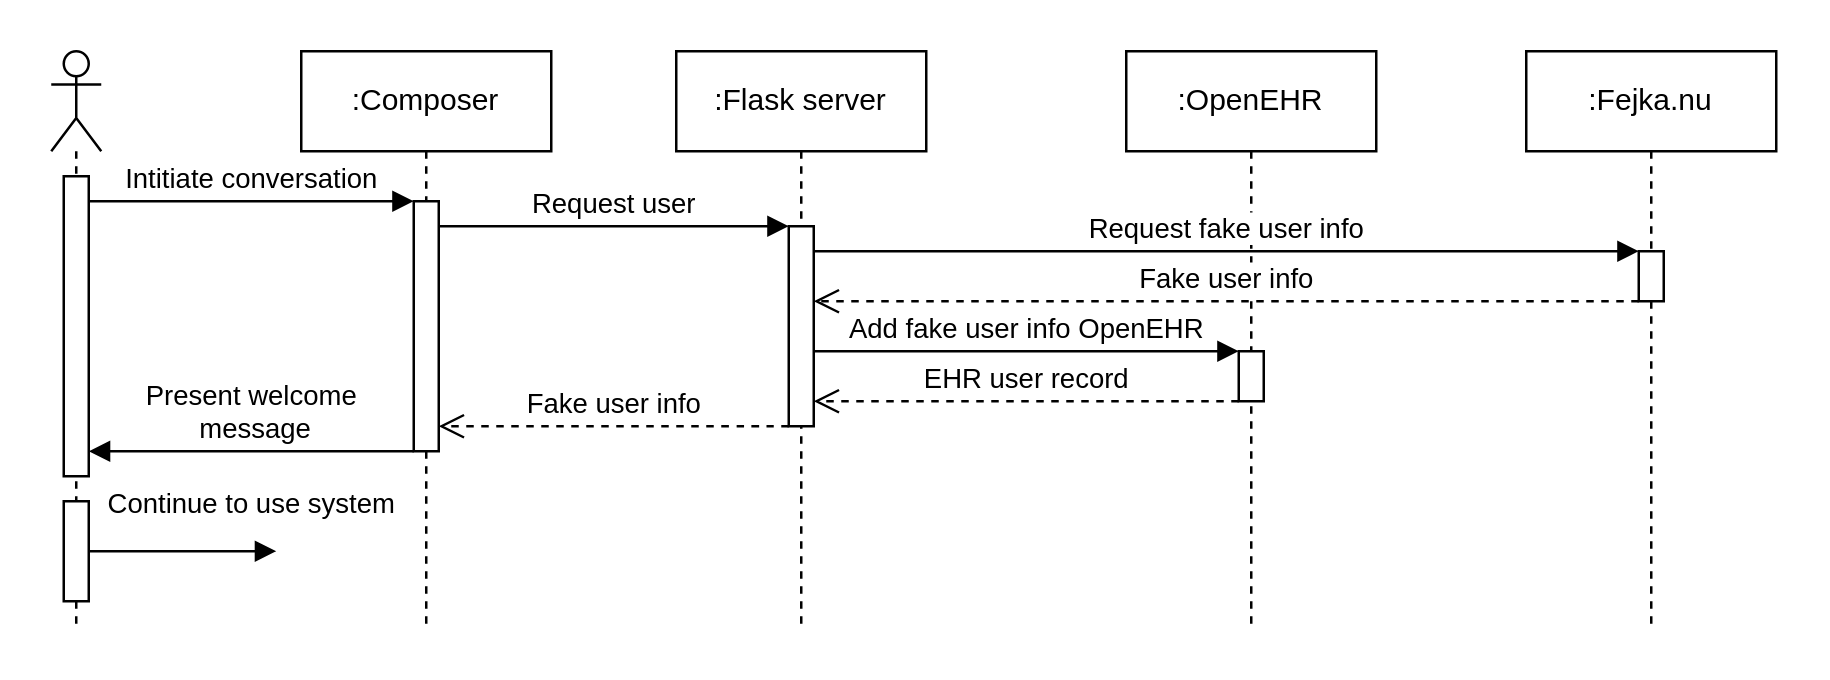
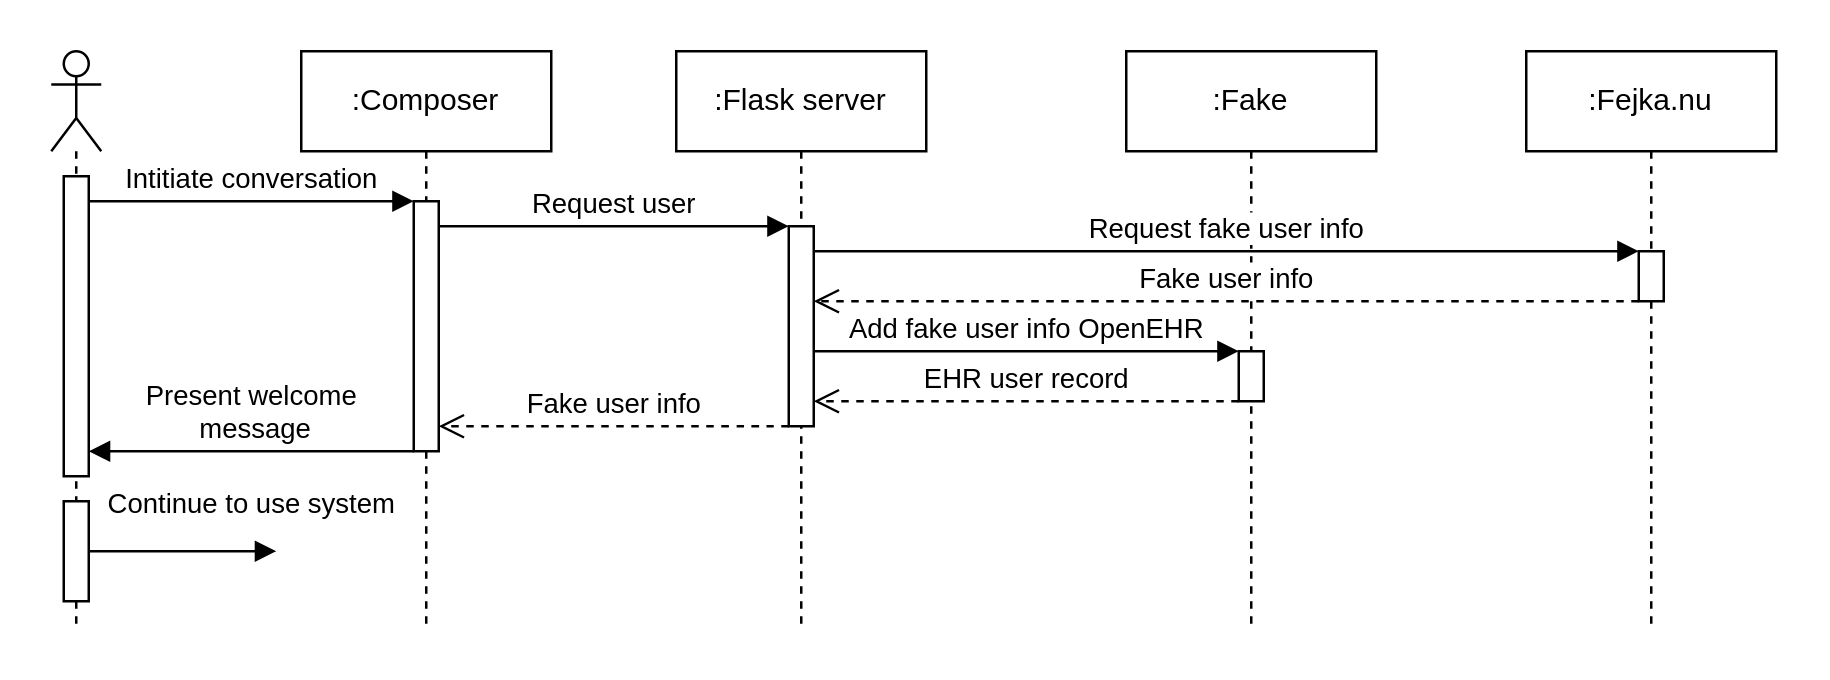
(1251, 101) -> (1251, 101)
